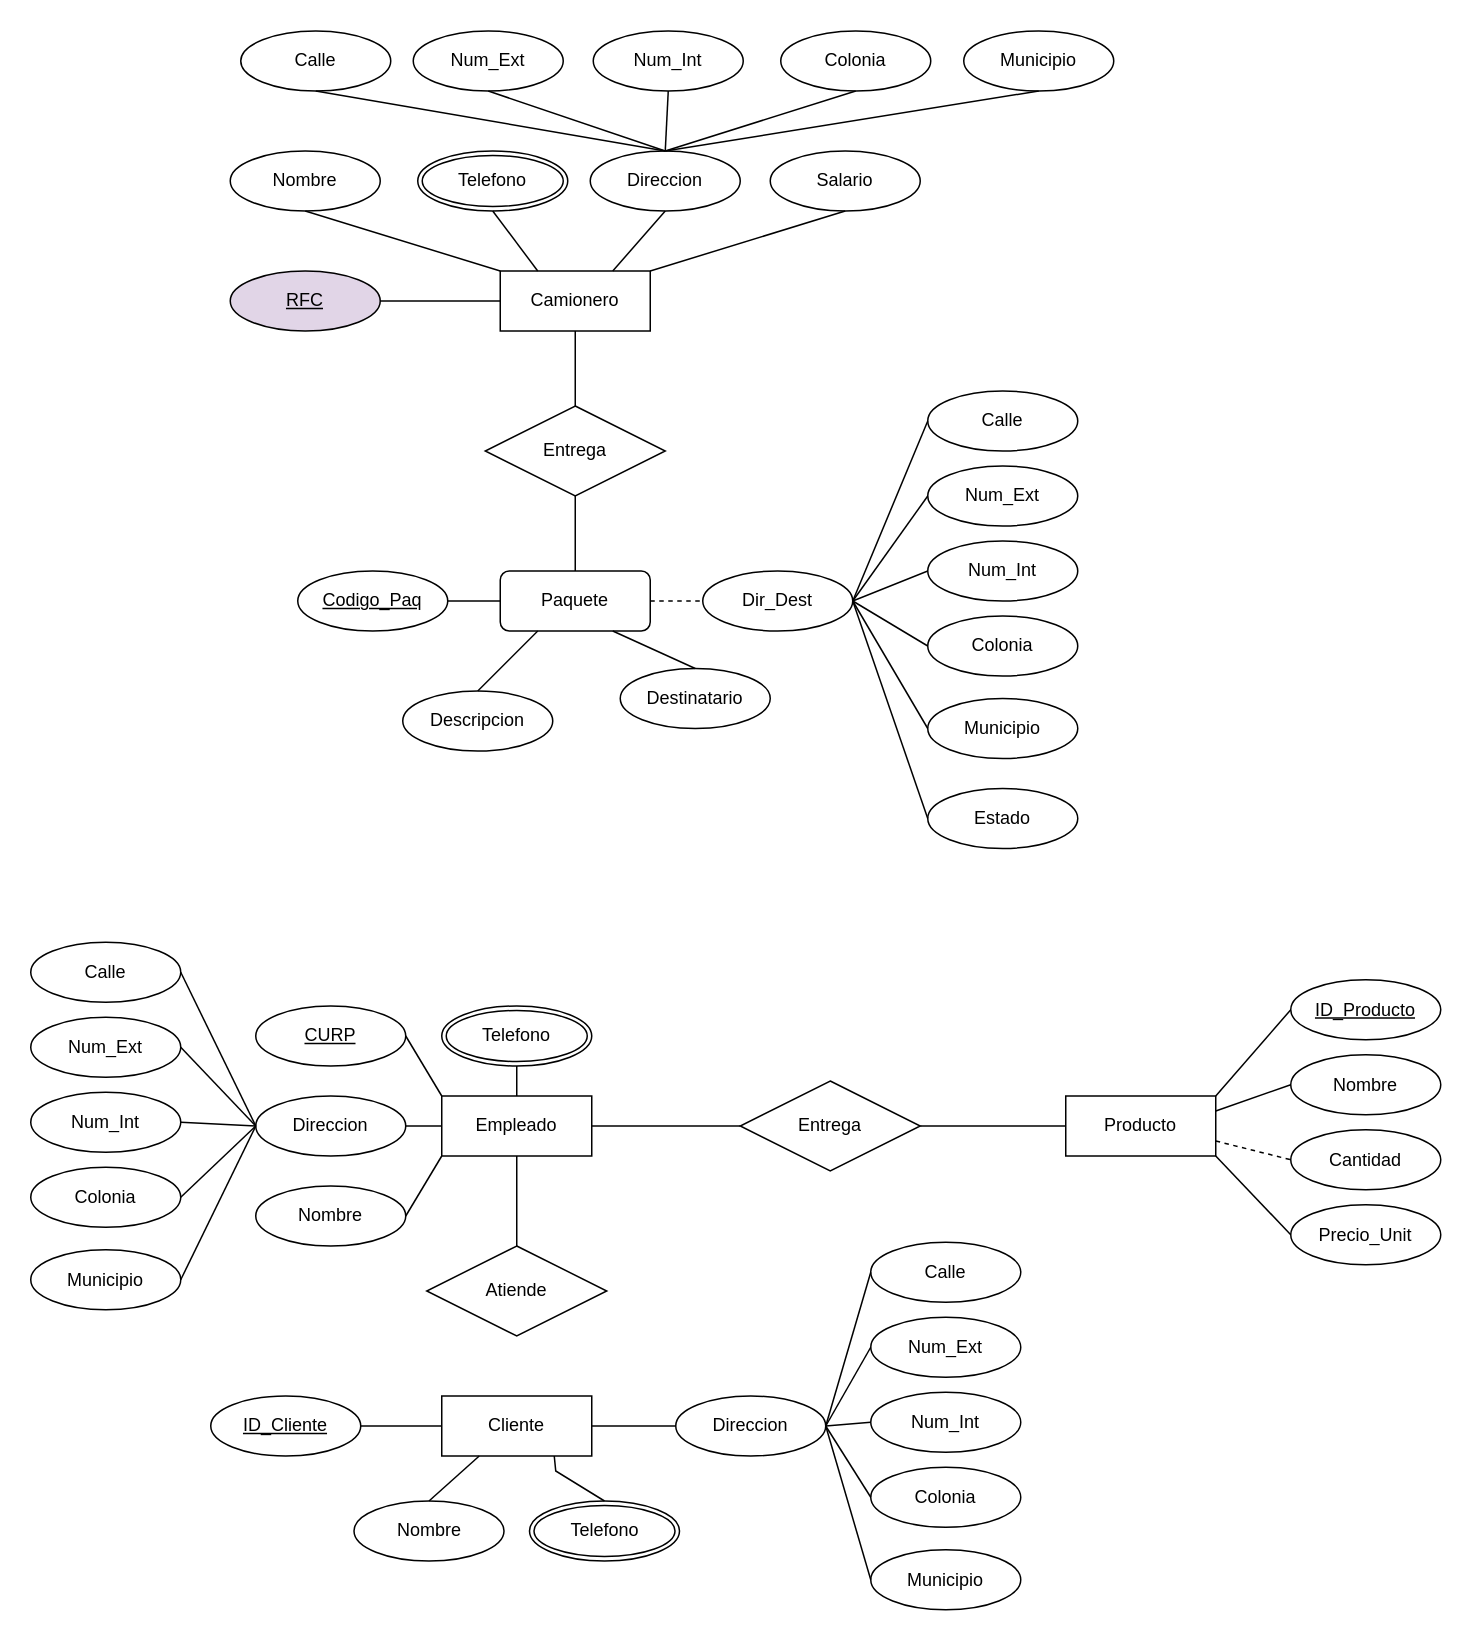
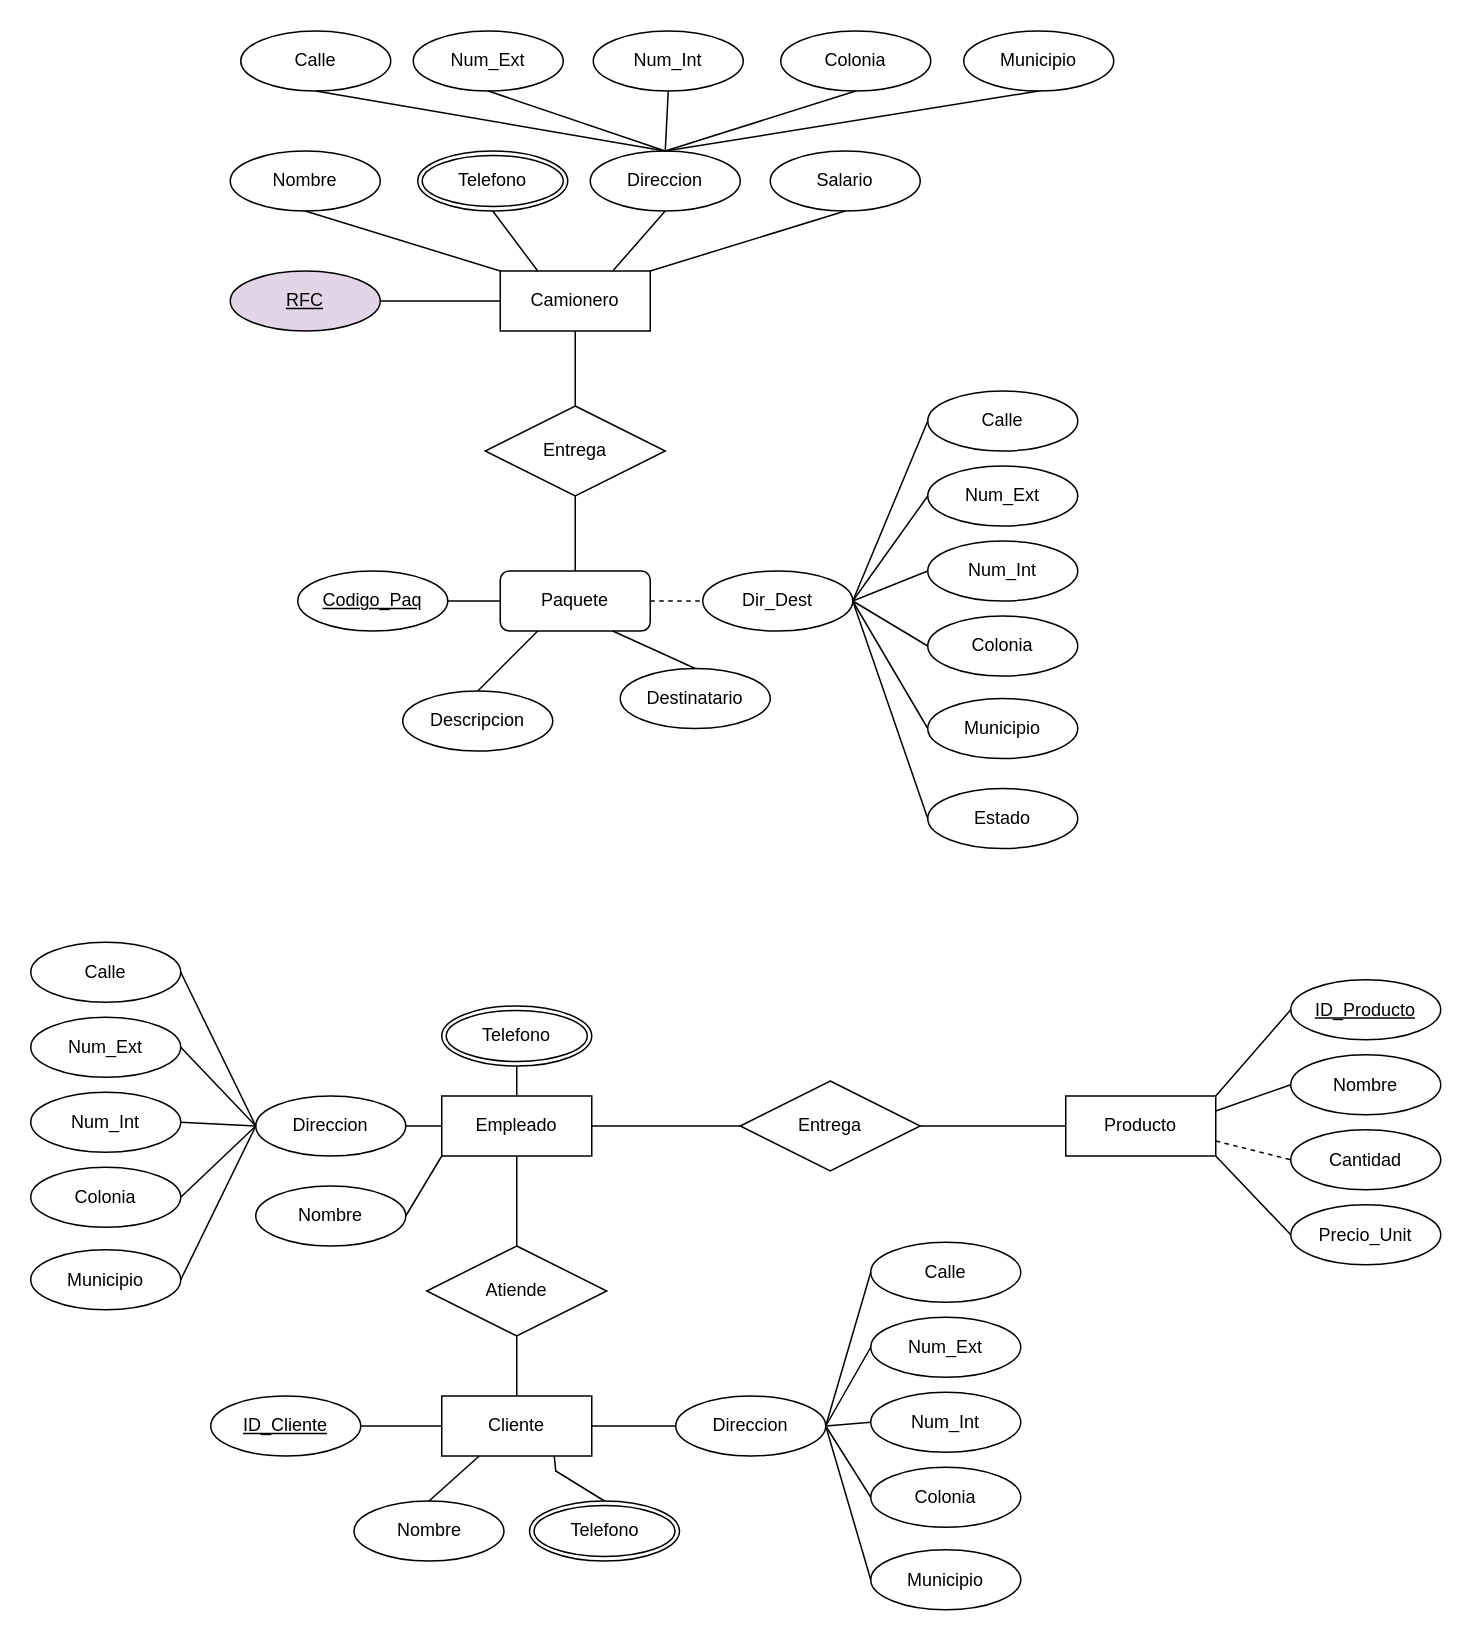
(331, 1036) -> none
(424, 1066) -> none
none -> (517, 1366)
